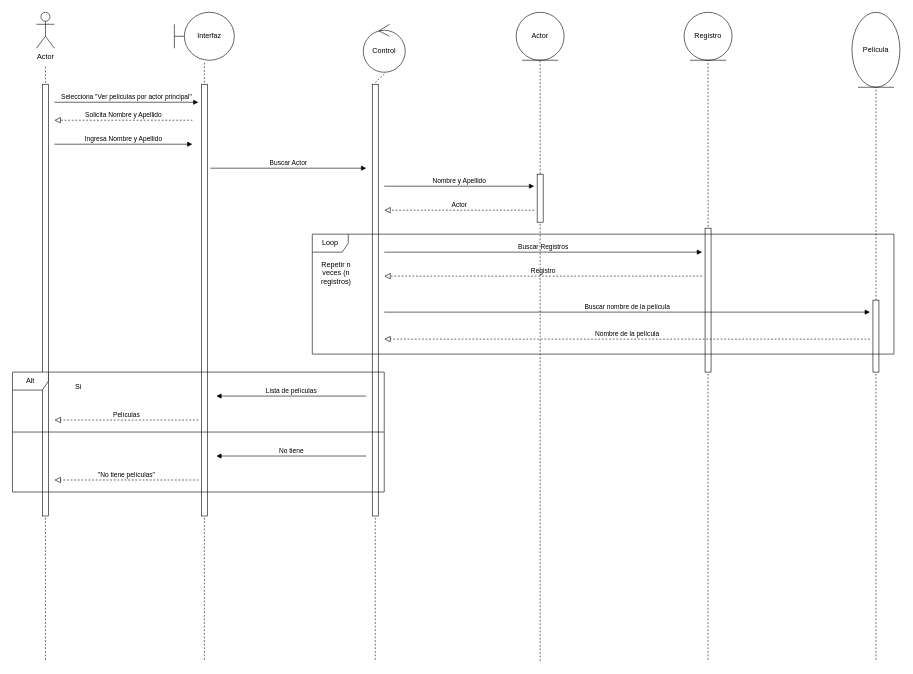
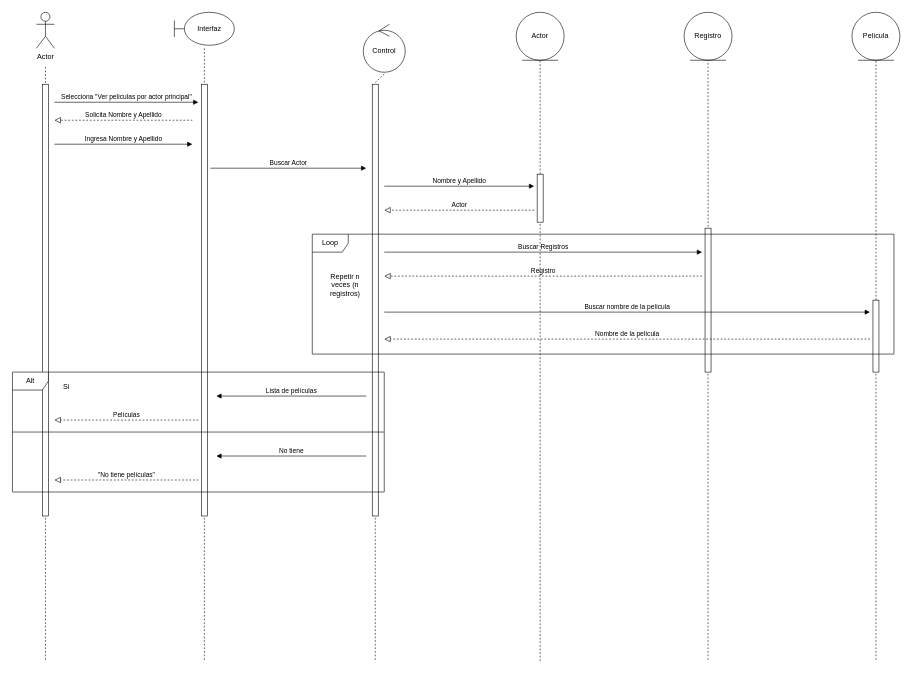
(204, 36) -> (204, 29)
(876, 50) -> (876, 36)
(336, 273) -> (345, 285)
(78, 387) -> (66, 387)
